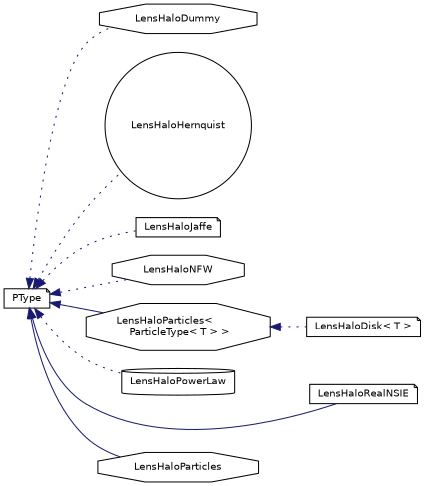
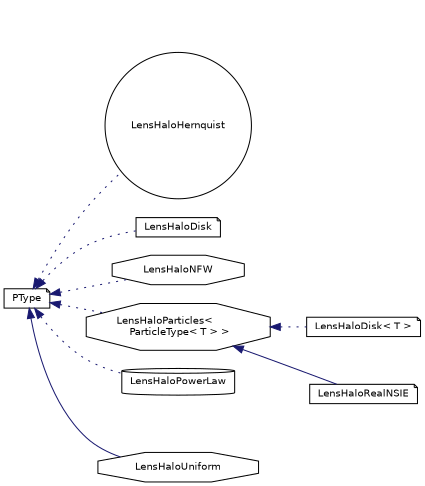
(178, 19) -> none
(178, 227) -> (178, 227)
(82, 309) -> (82, 309)
(159, 427) -> (290, 367)
(178, 467) -> (178, 467)
